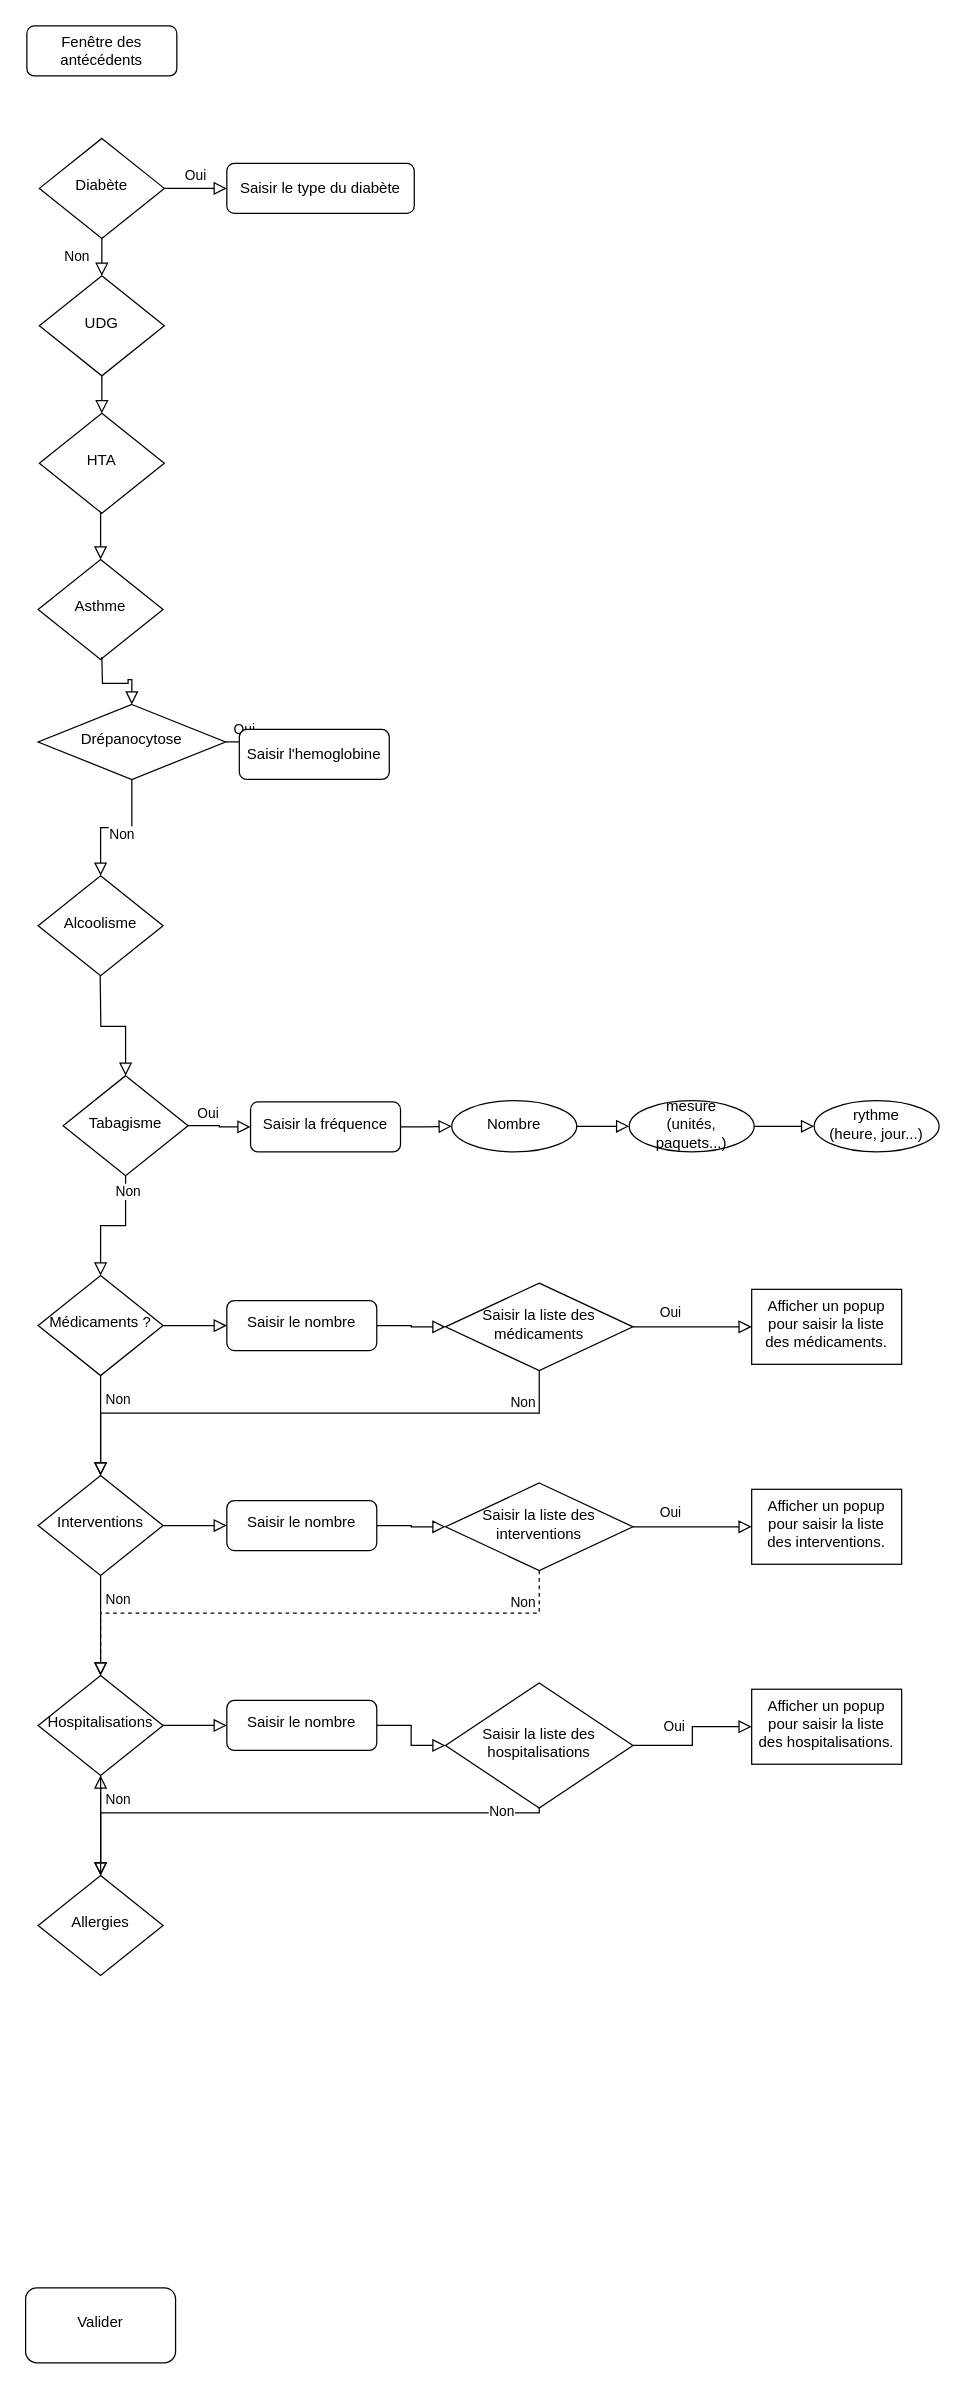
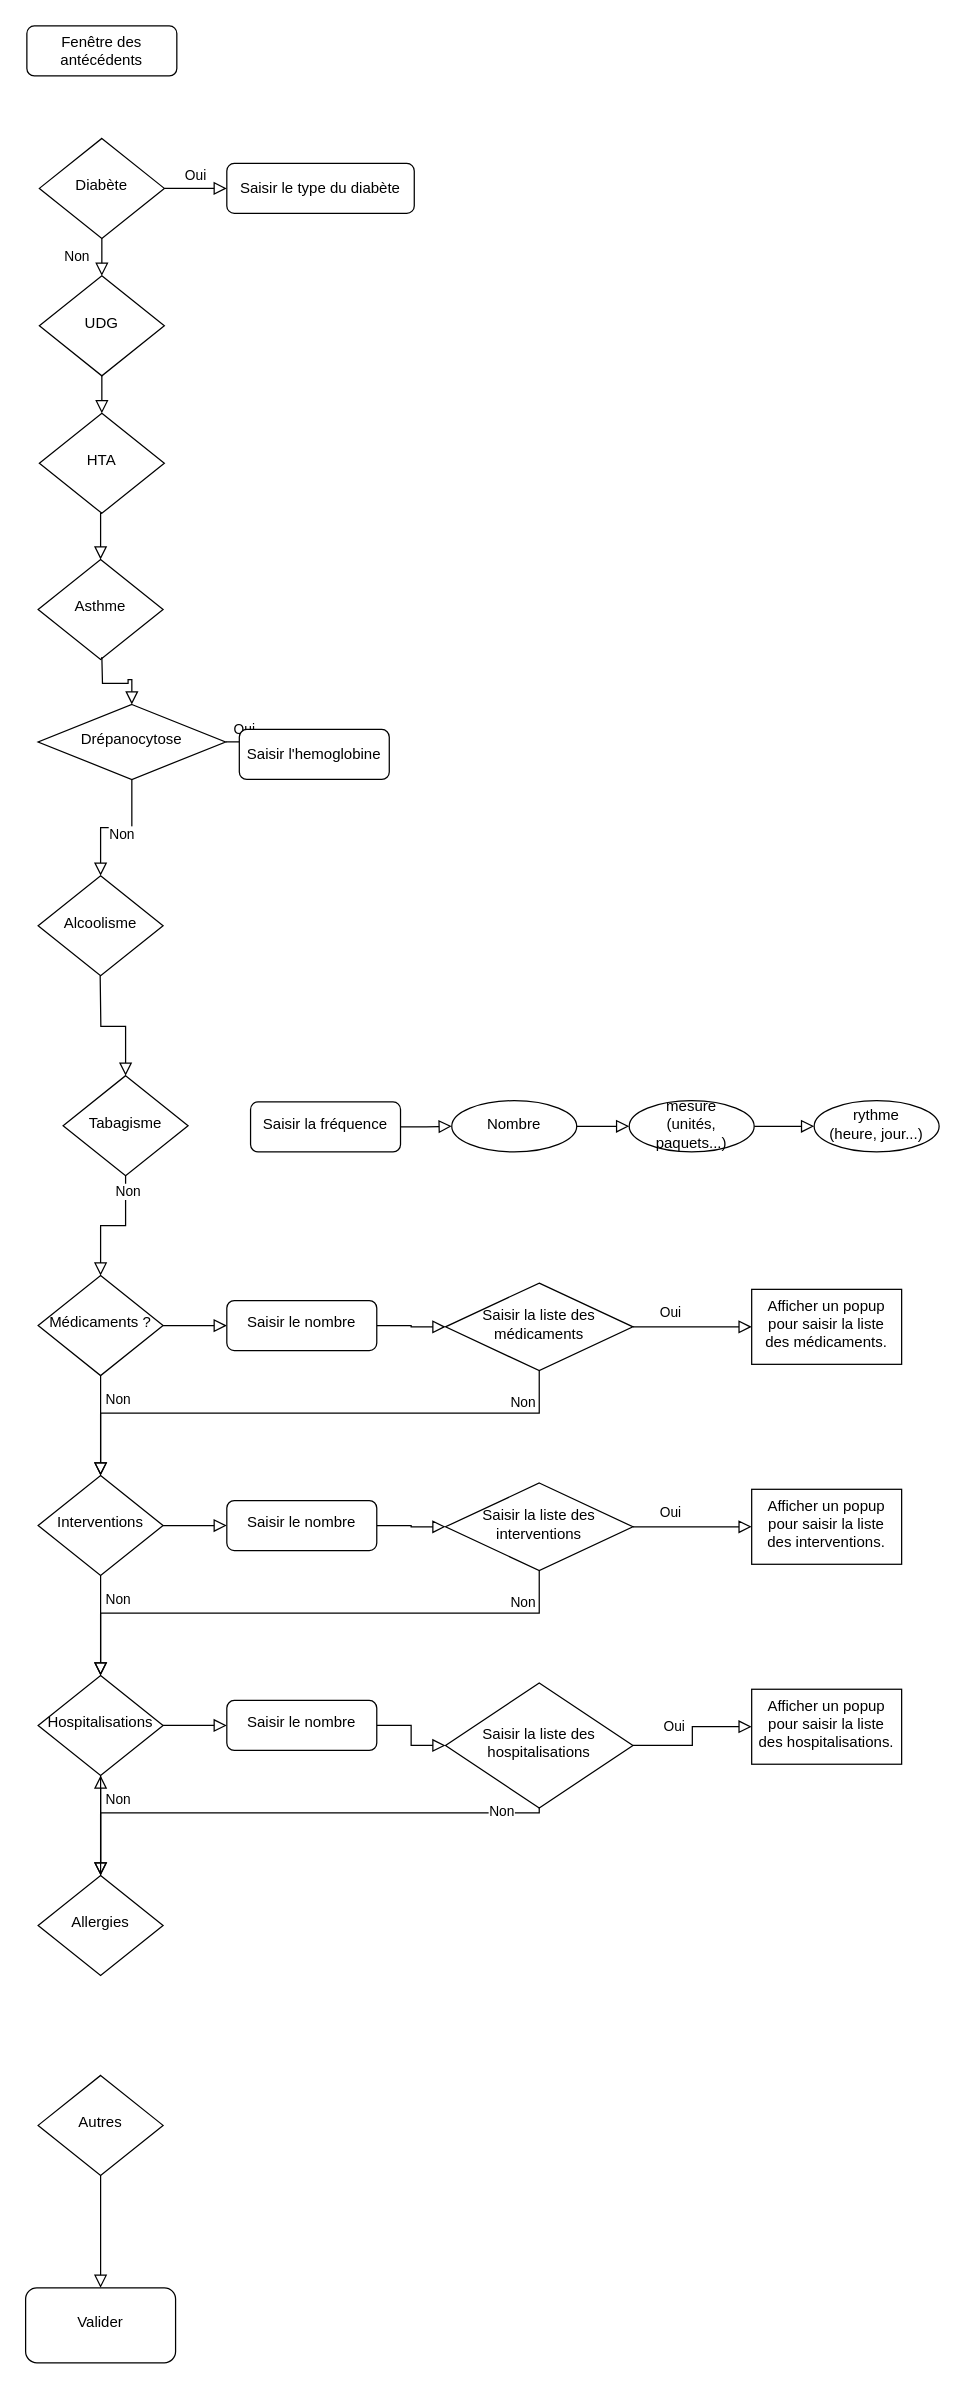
(213, 1126) -> none
(342, 1613) -> (342, 1613)
none -> (101, 2126)
none -> (101, 2225)
